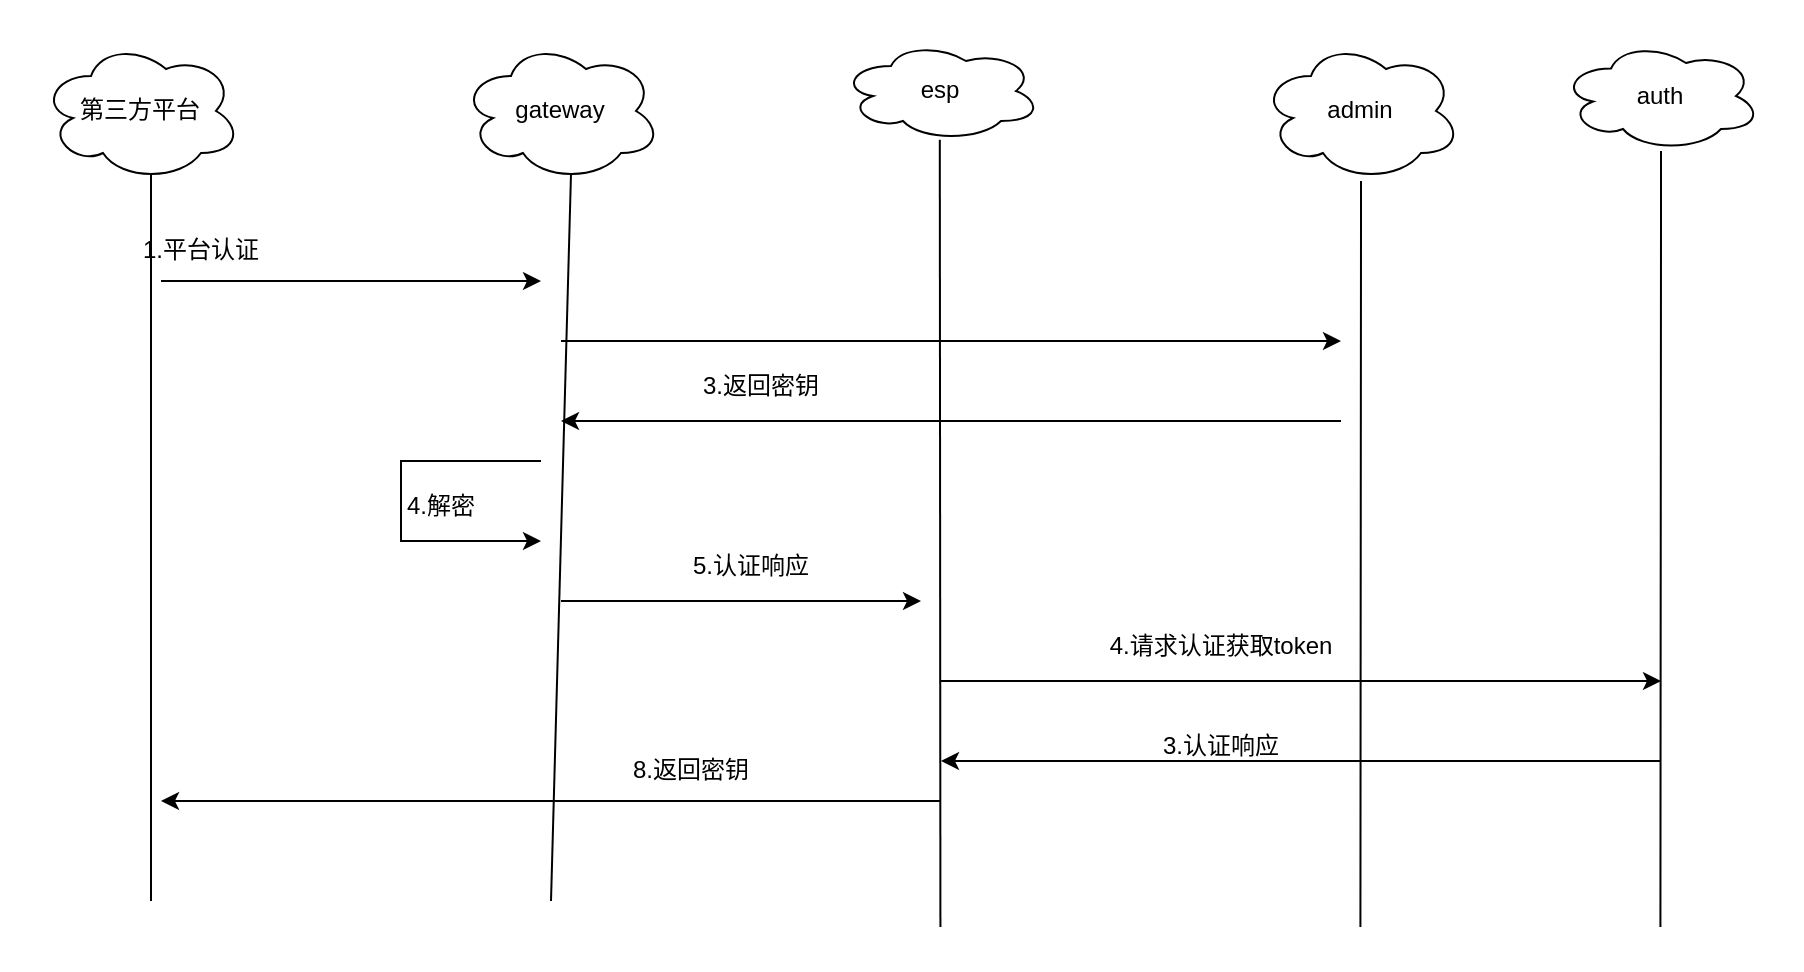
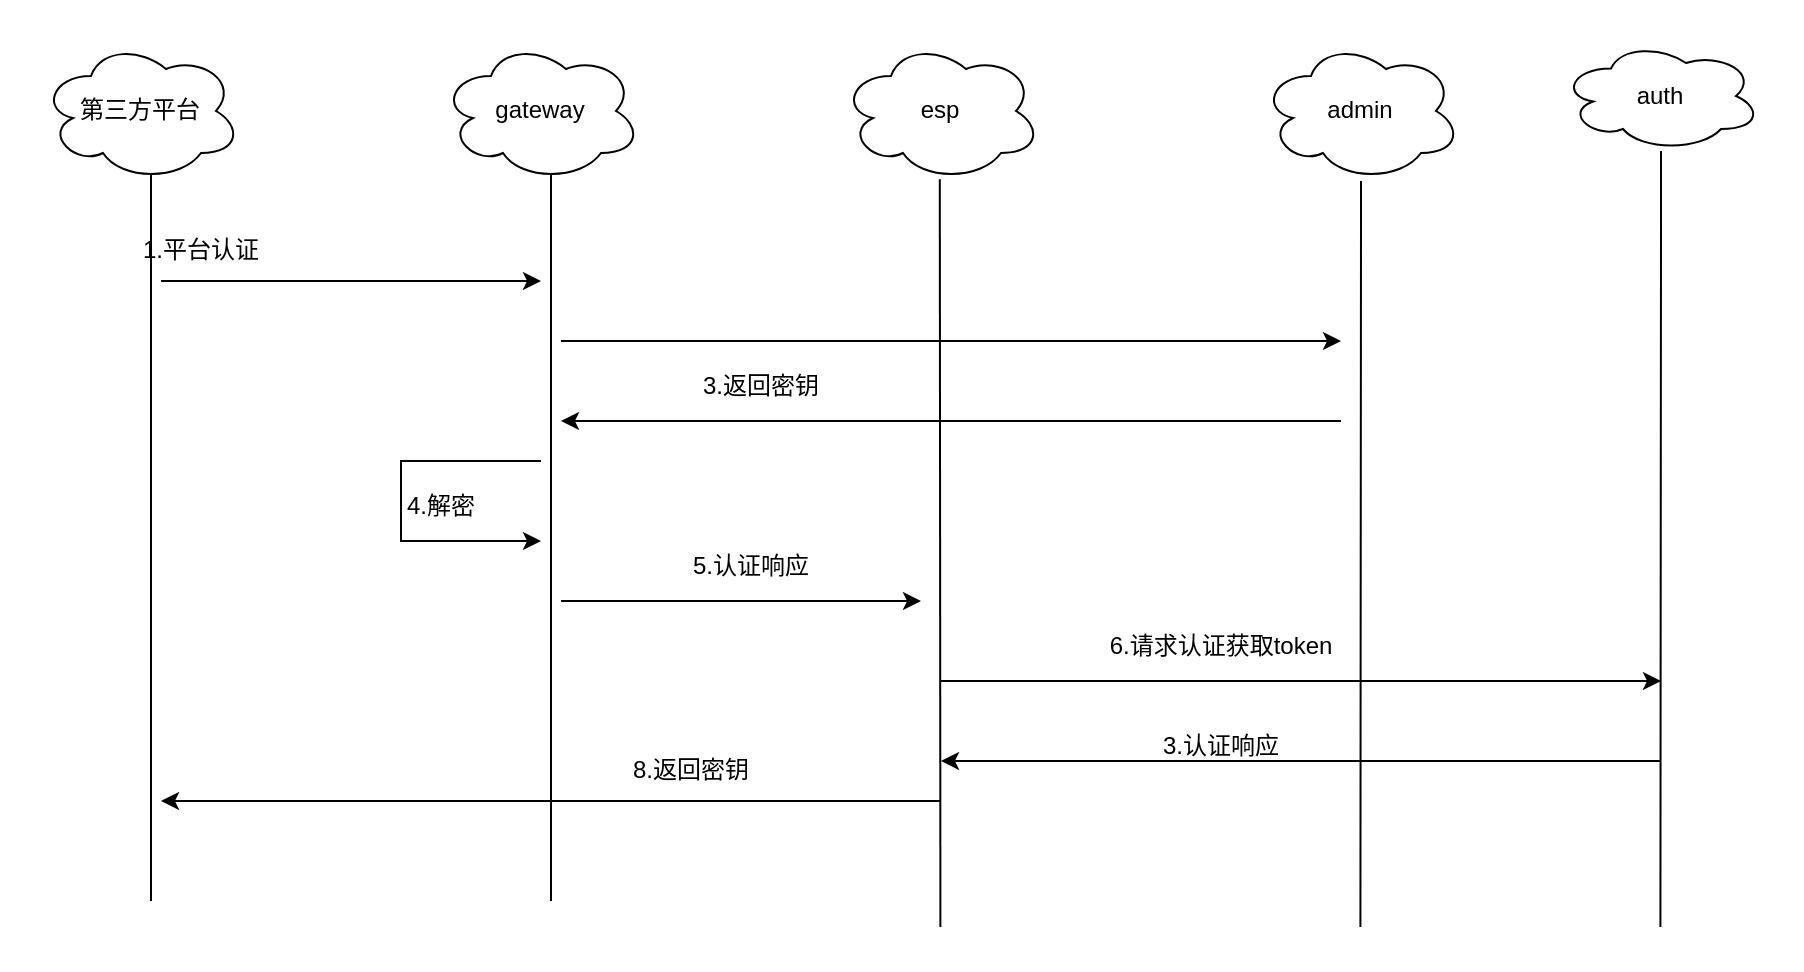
(941, 91) -> (941, 111)
(561, 111) -> (541, 111)
(1222, 647) -> (1222, 647)
